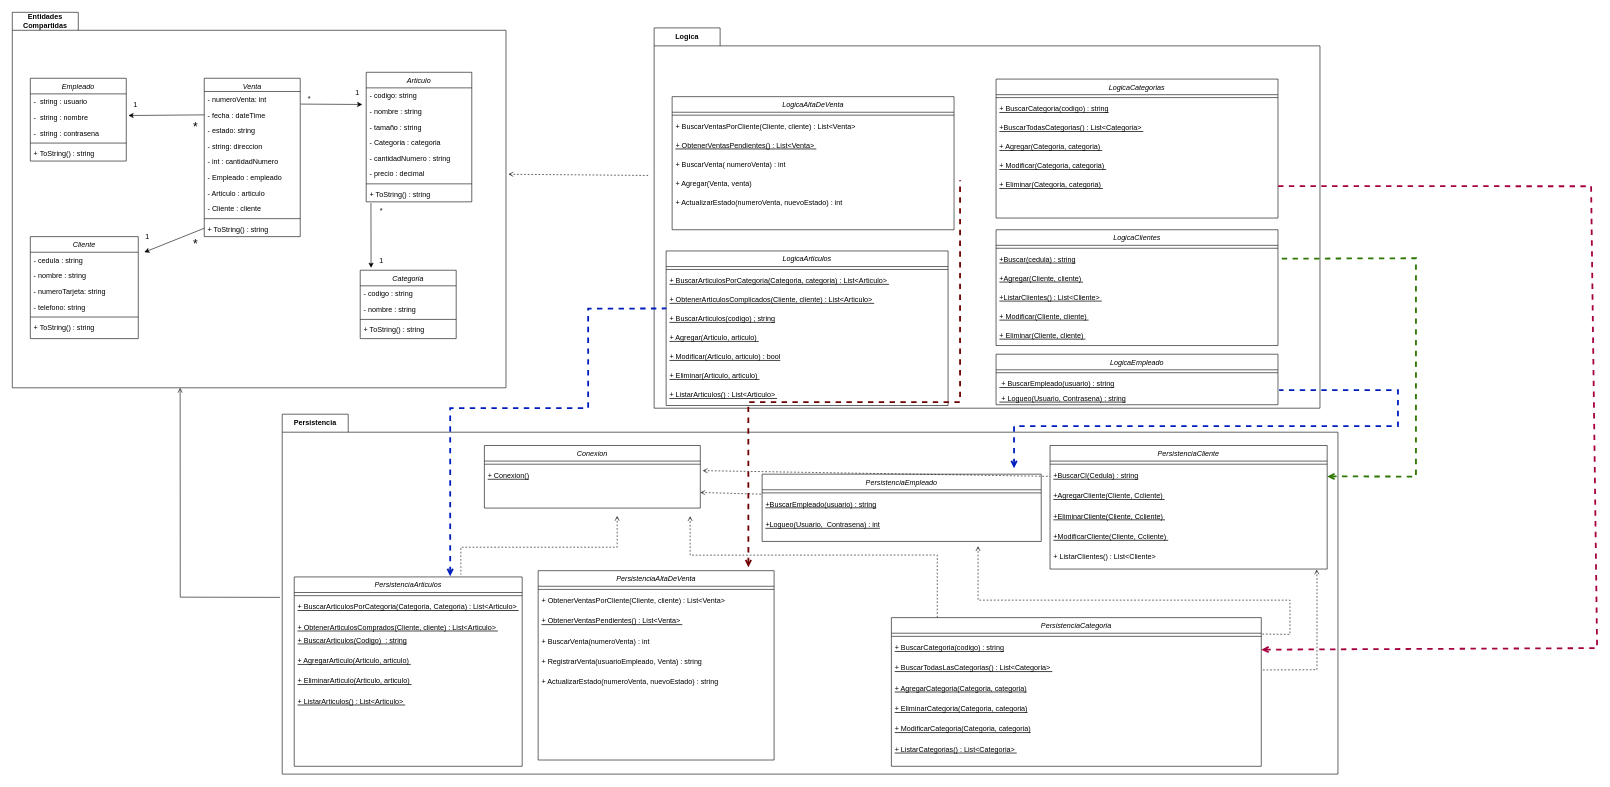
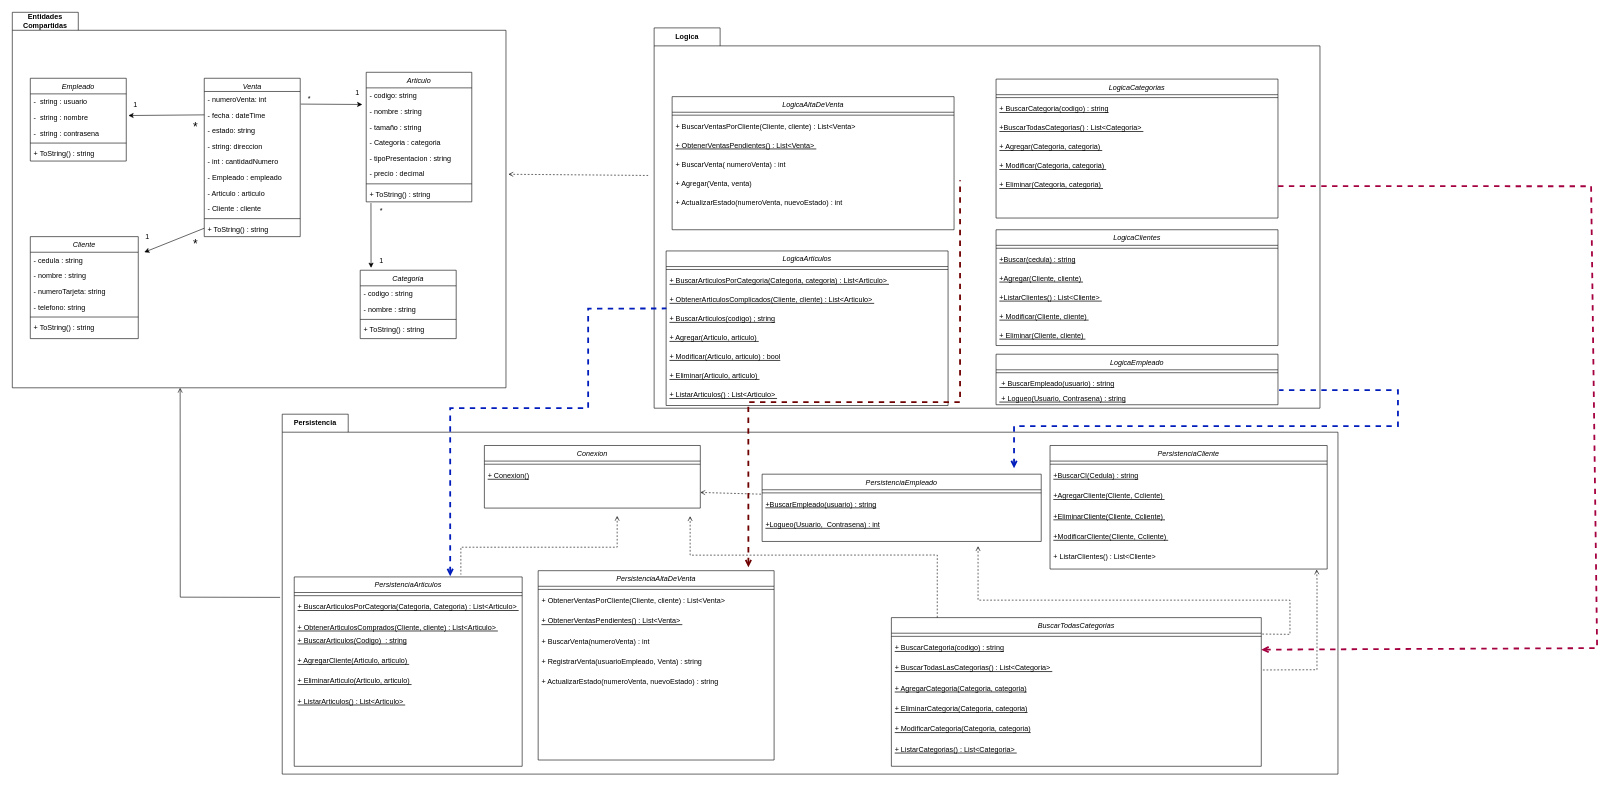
(414, 158) -> (417, 158)
(1416, 341) -> none
(754, 472) -> none
(1076, 626) -> (1076, 626)
(364, 661) -> (362, 661)
